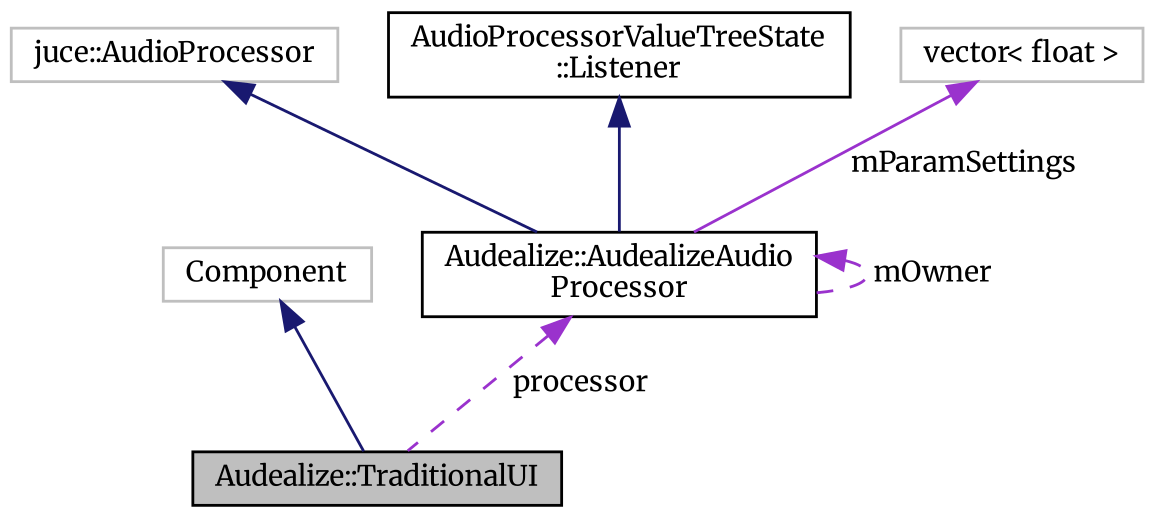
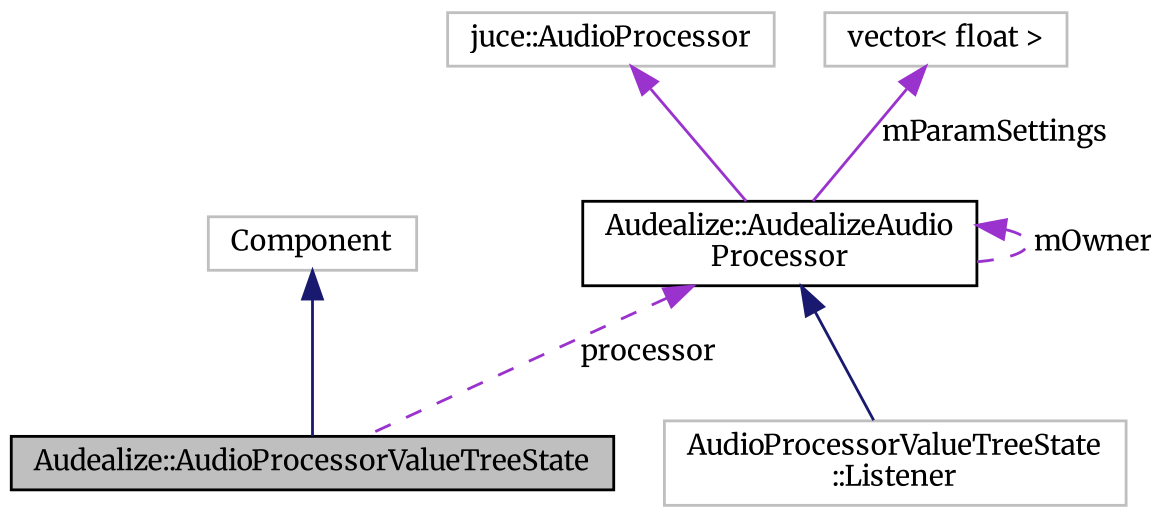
(619, 55) -> (895, 463)
(394, 163) -> (698, 145)
(619, 179) -> (844, 366)
(377, 479) -> (312, 463)
